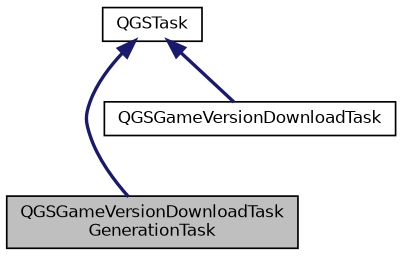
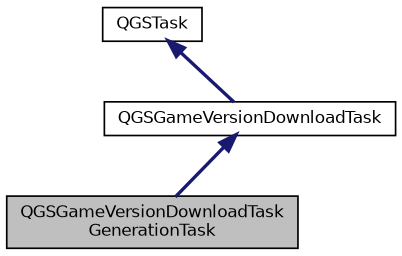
(87, 125) -> (200, 172)
